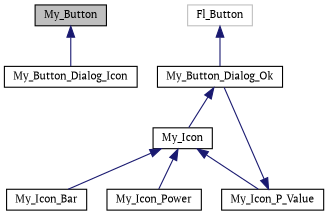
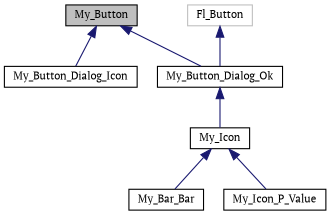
(244, 133) -> (166, 49)
(47, 200) -> (166, 200)
(154, 200) -> none
